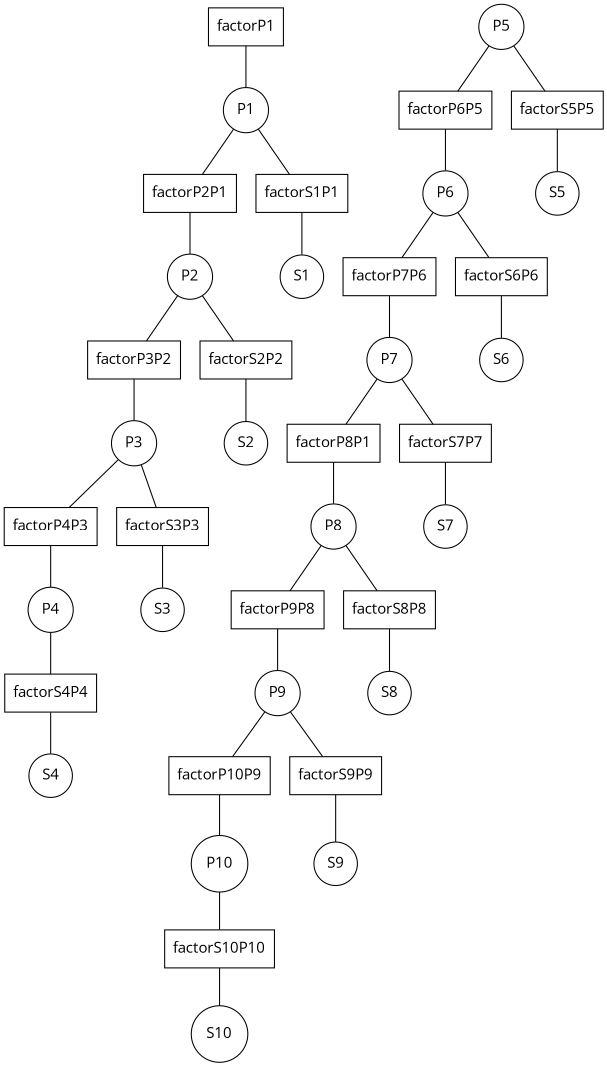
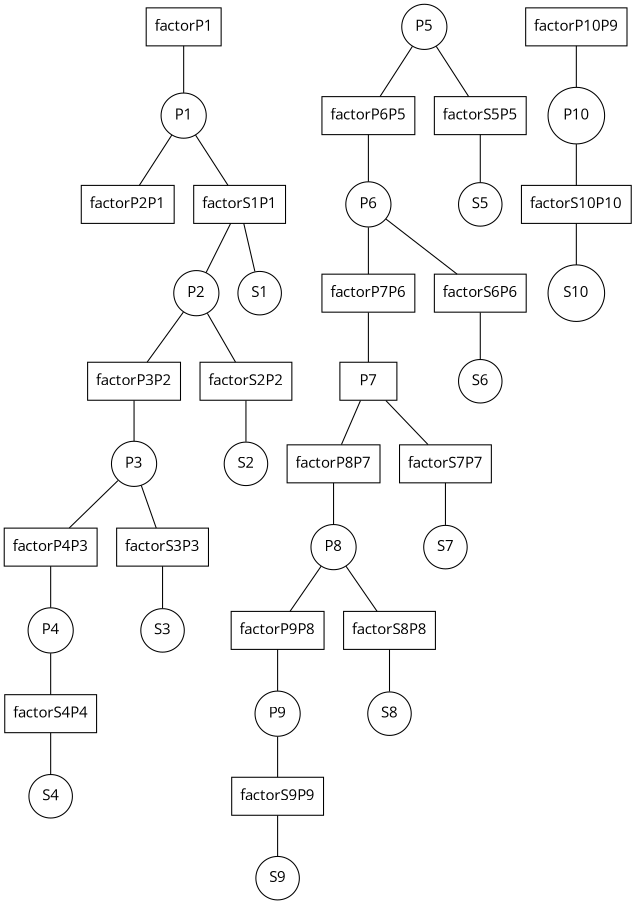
(190, 233) -> (218, 248)
(390, 360) -> (368, 381)
(334, 443) -> (334, 464)
(249, 734) -> none
